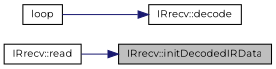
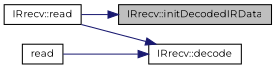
(43, 15) -> (43, 54)
none -> (114, 33)
